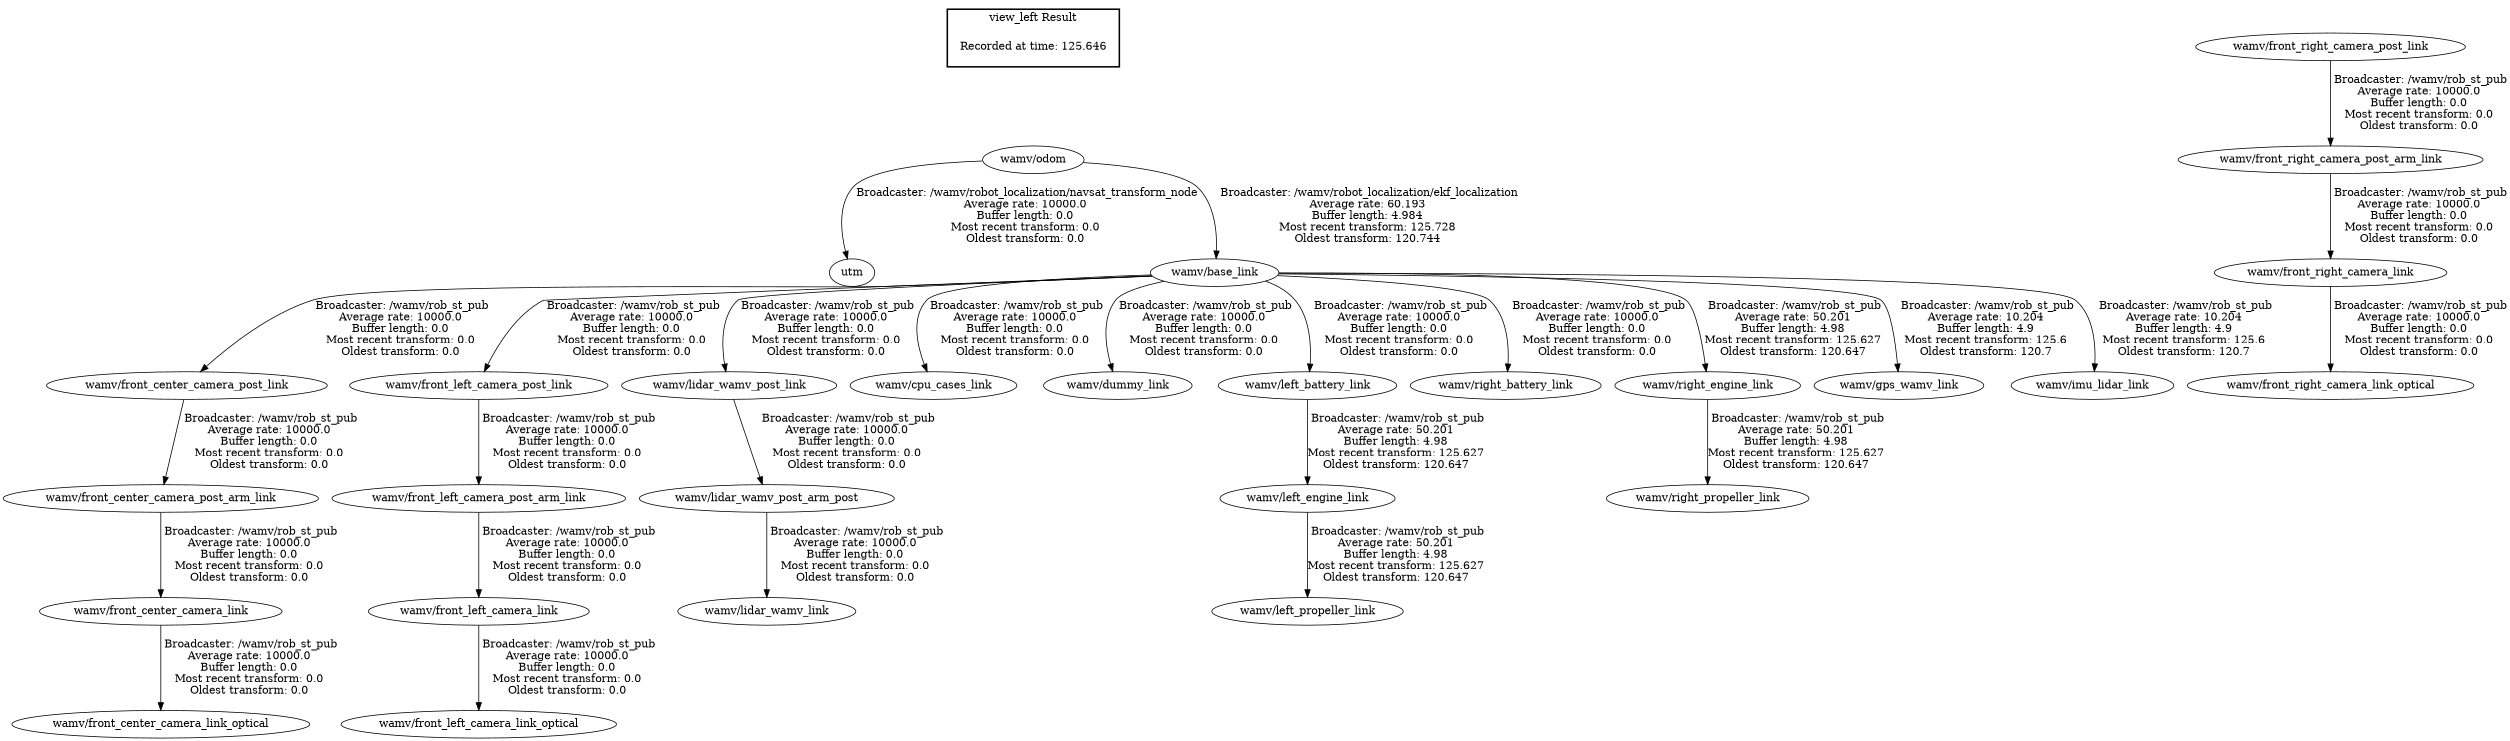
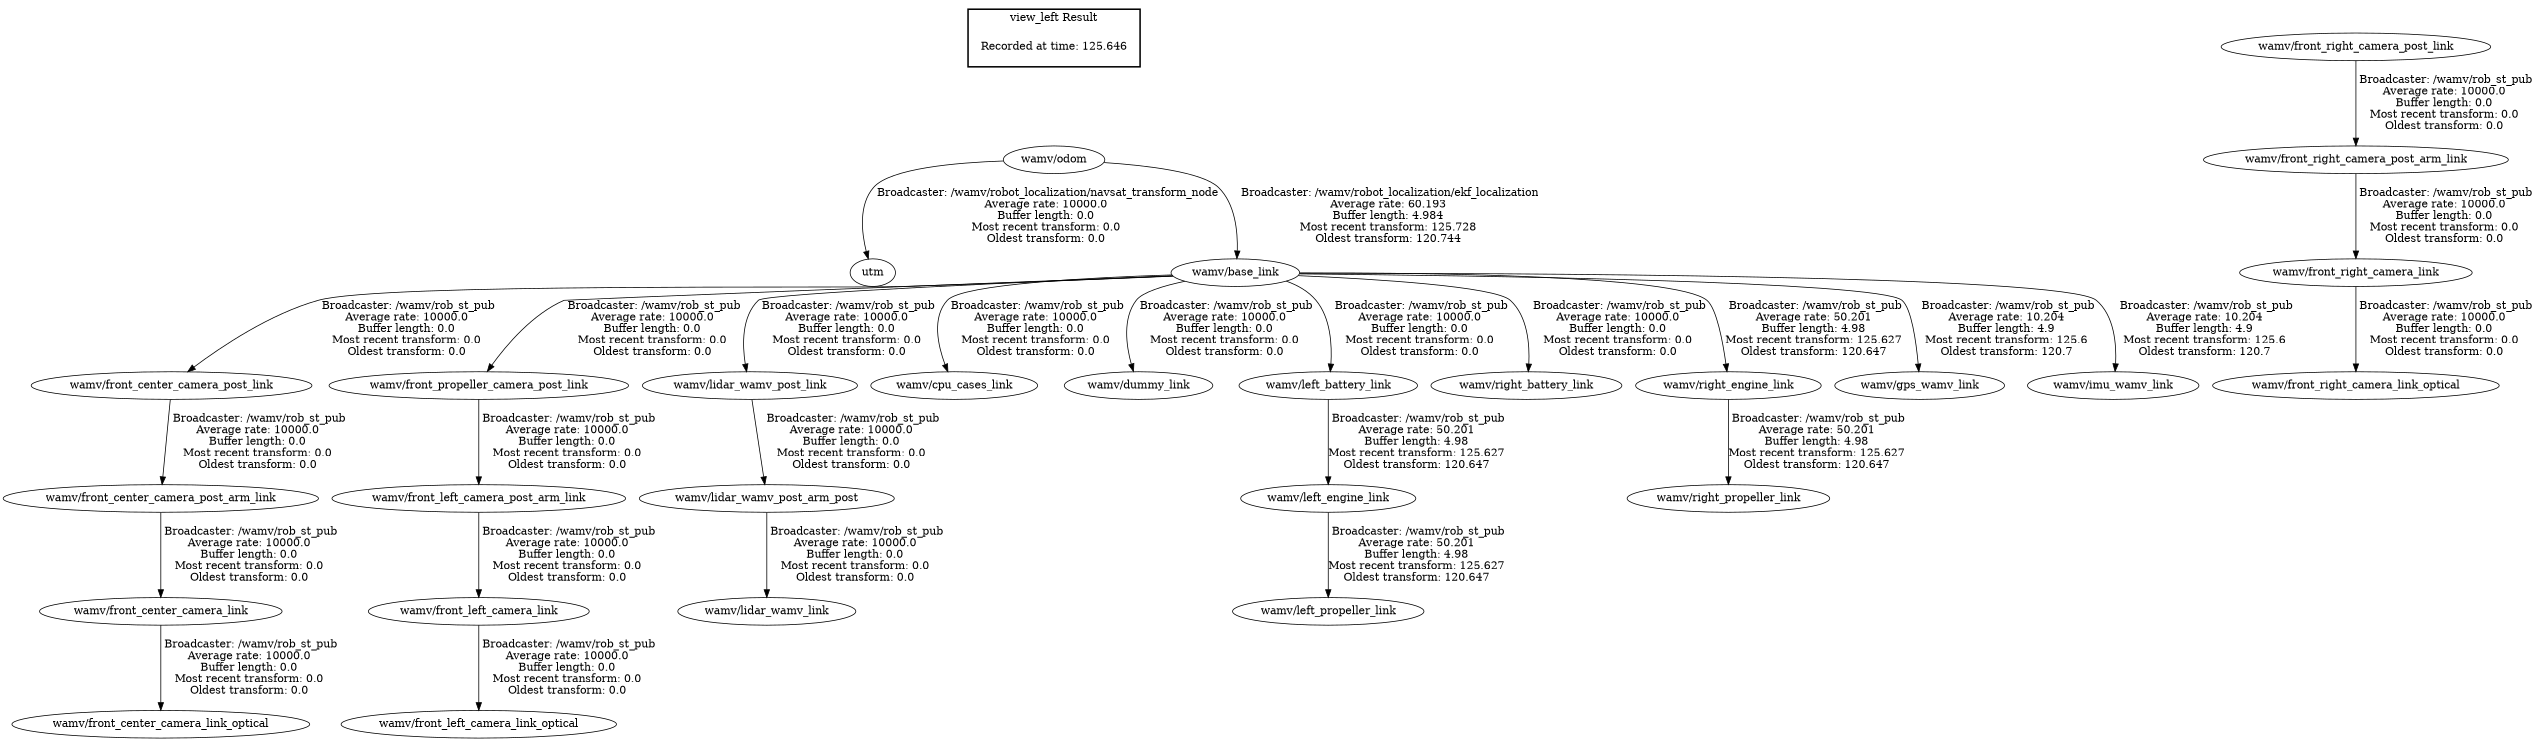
(479, 386) -> (479, 386)
(2092, 386) -> (2113, 386)
